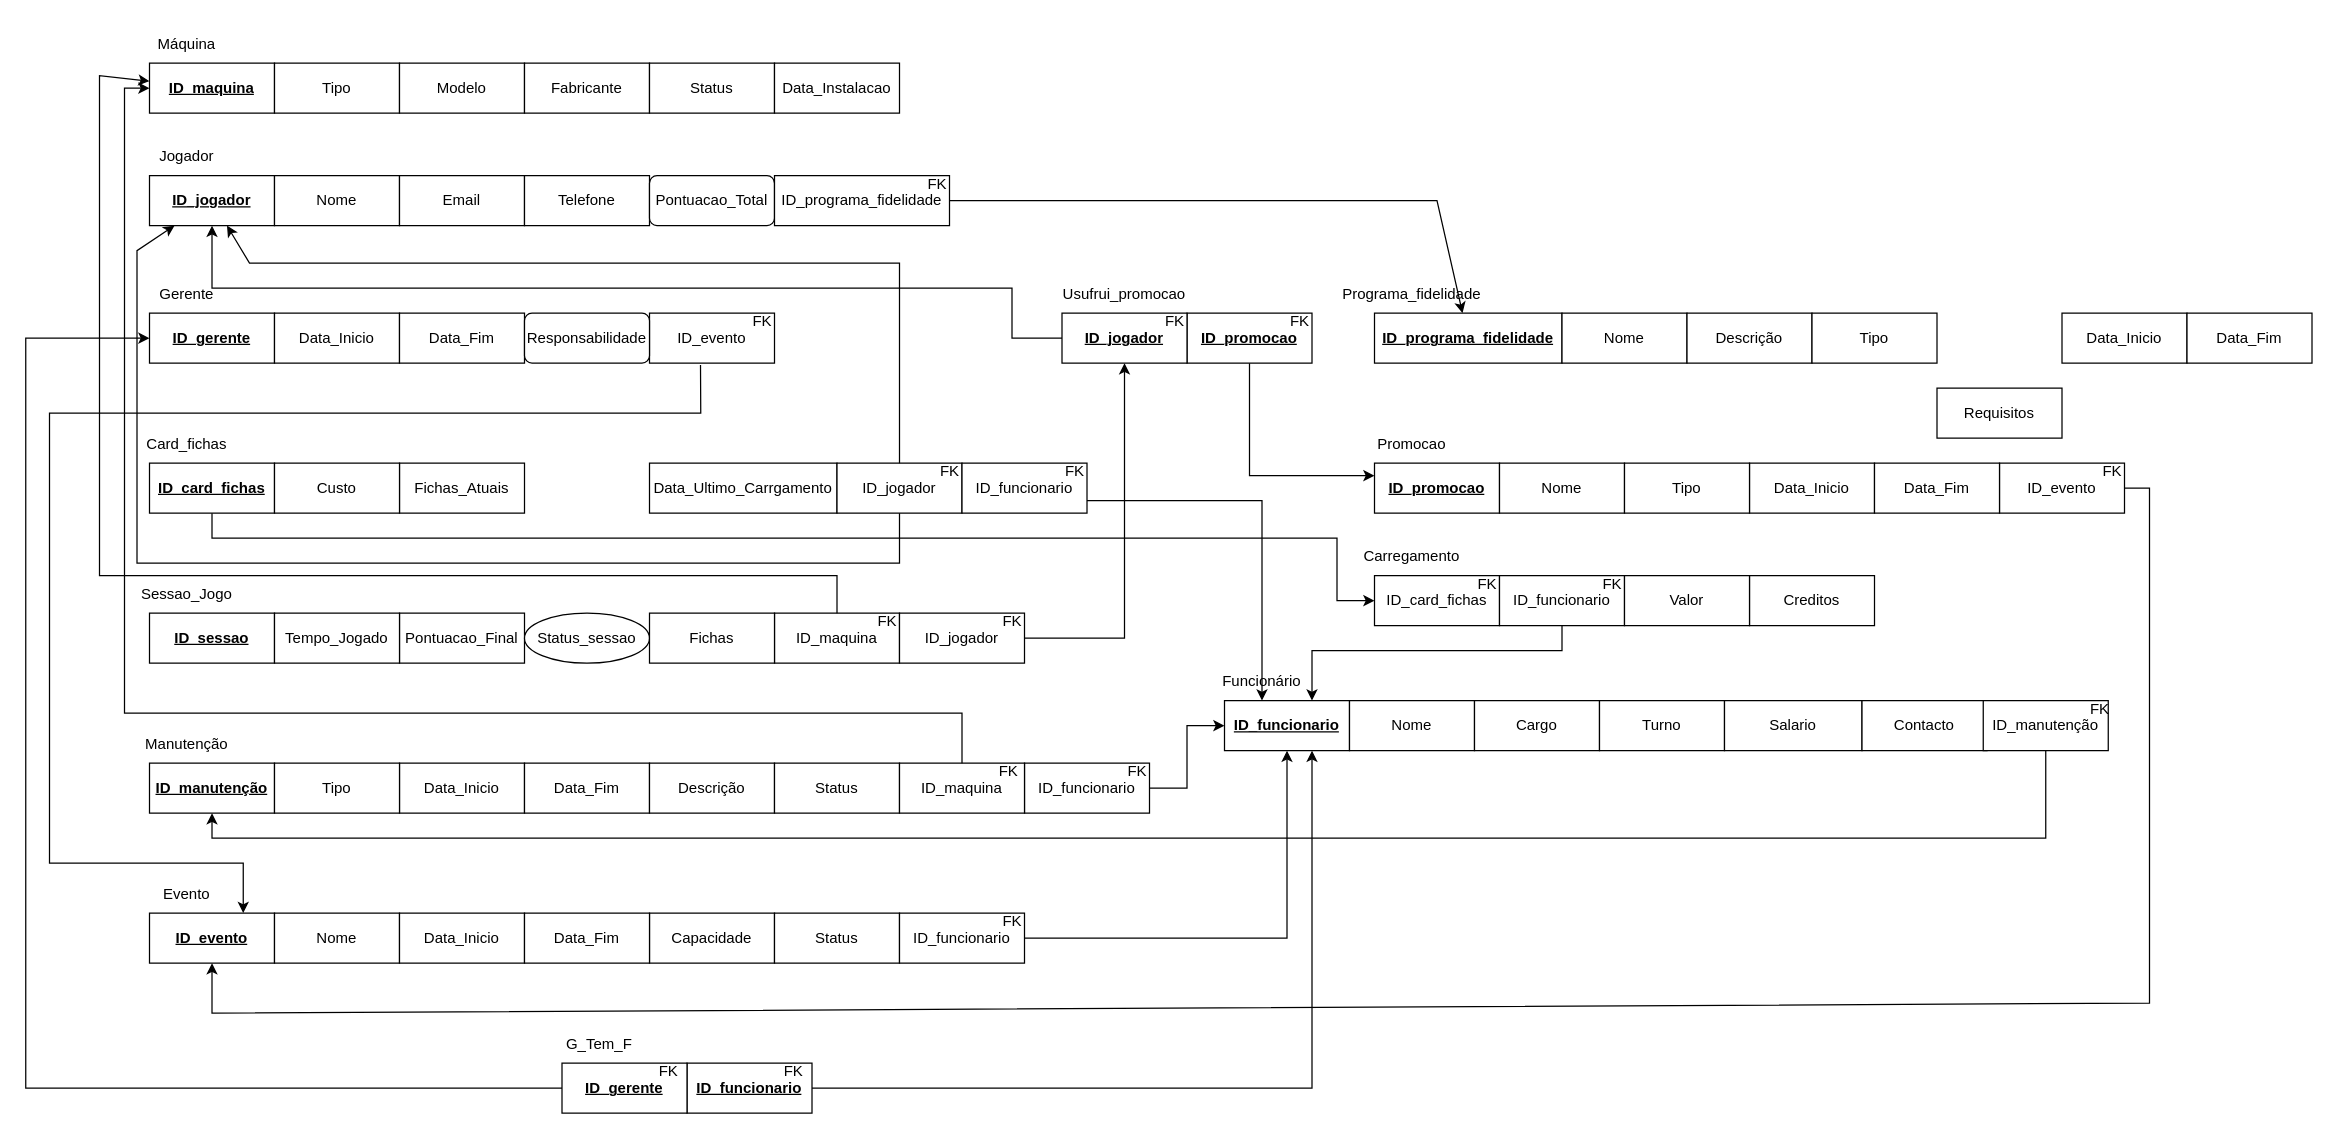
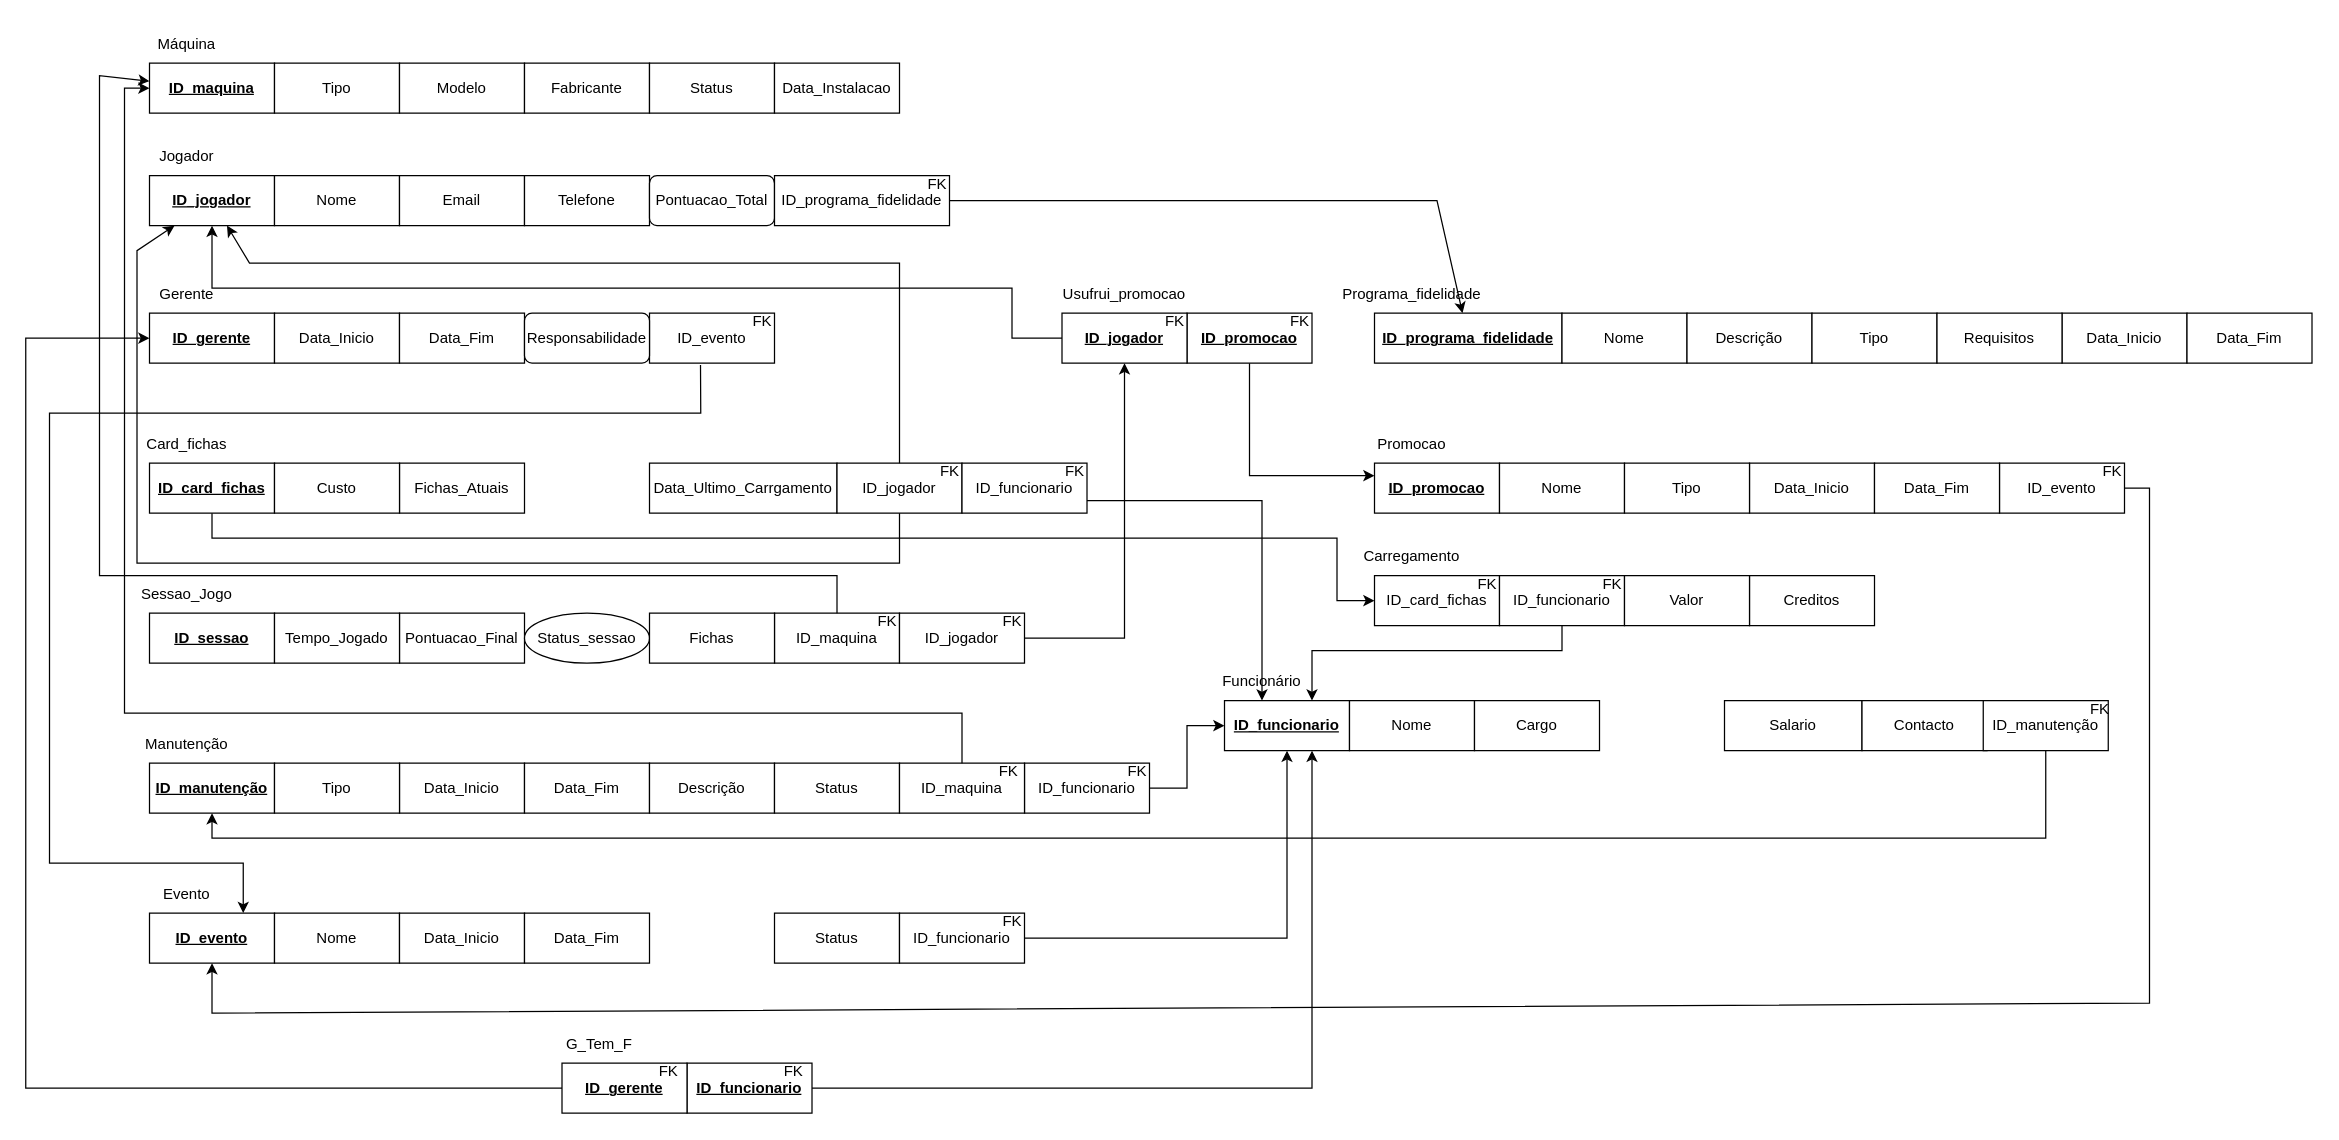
(1999, 413) -> (1999, 338)
(1662, 726) -> none
(712, 938) -> none
